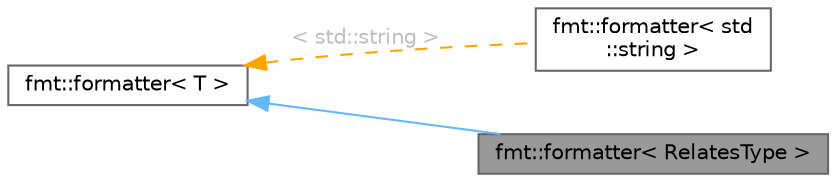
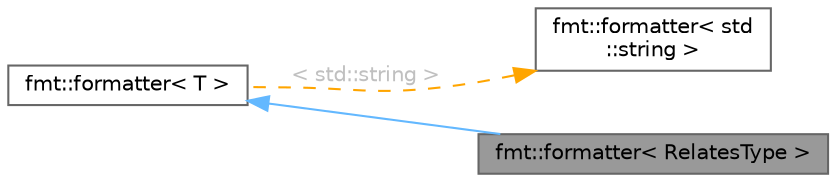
(400, 50) -> (382, 91)
